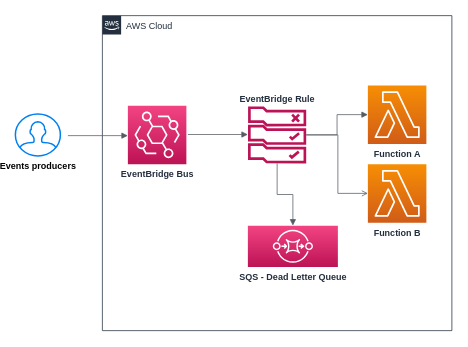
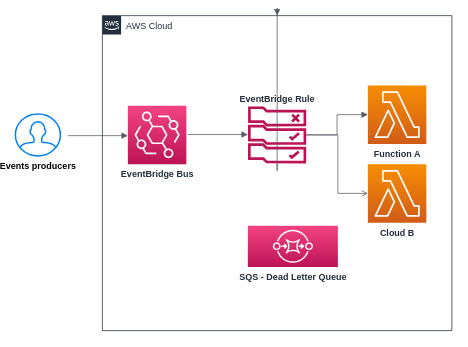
(284, 194) -> (277, 10)
(398, 233) -> (398, 233)
